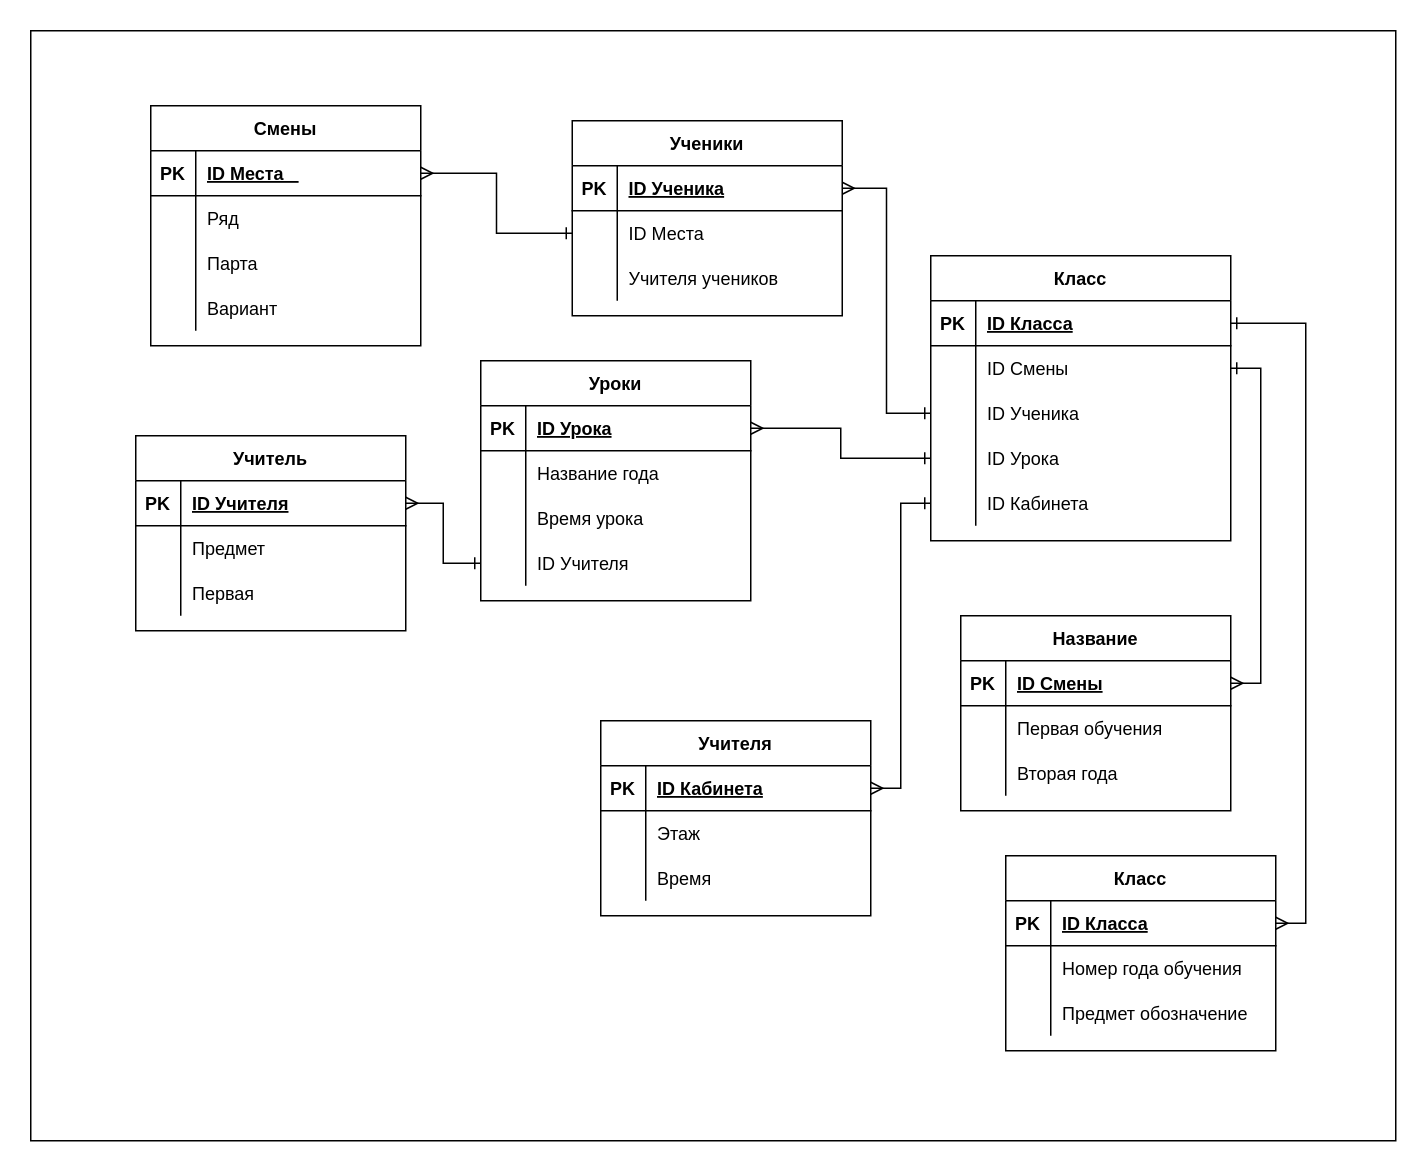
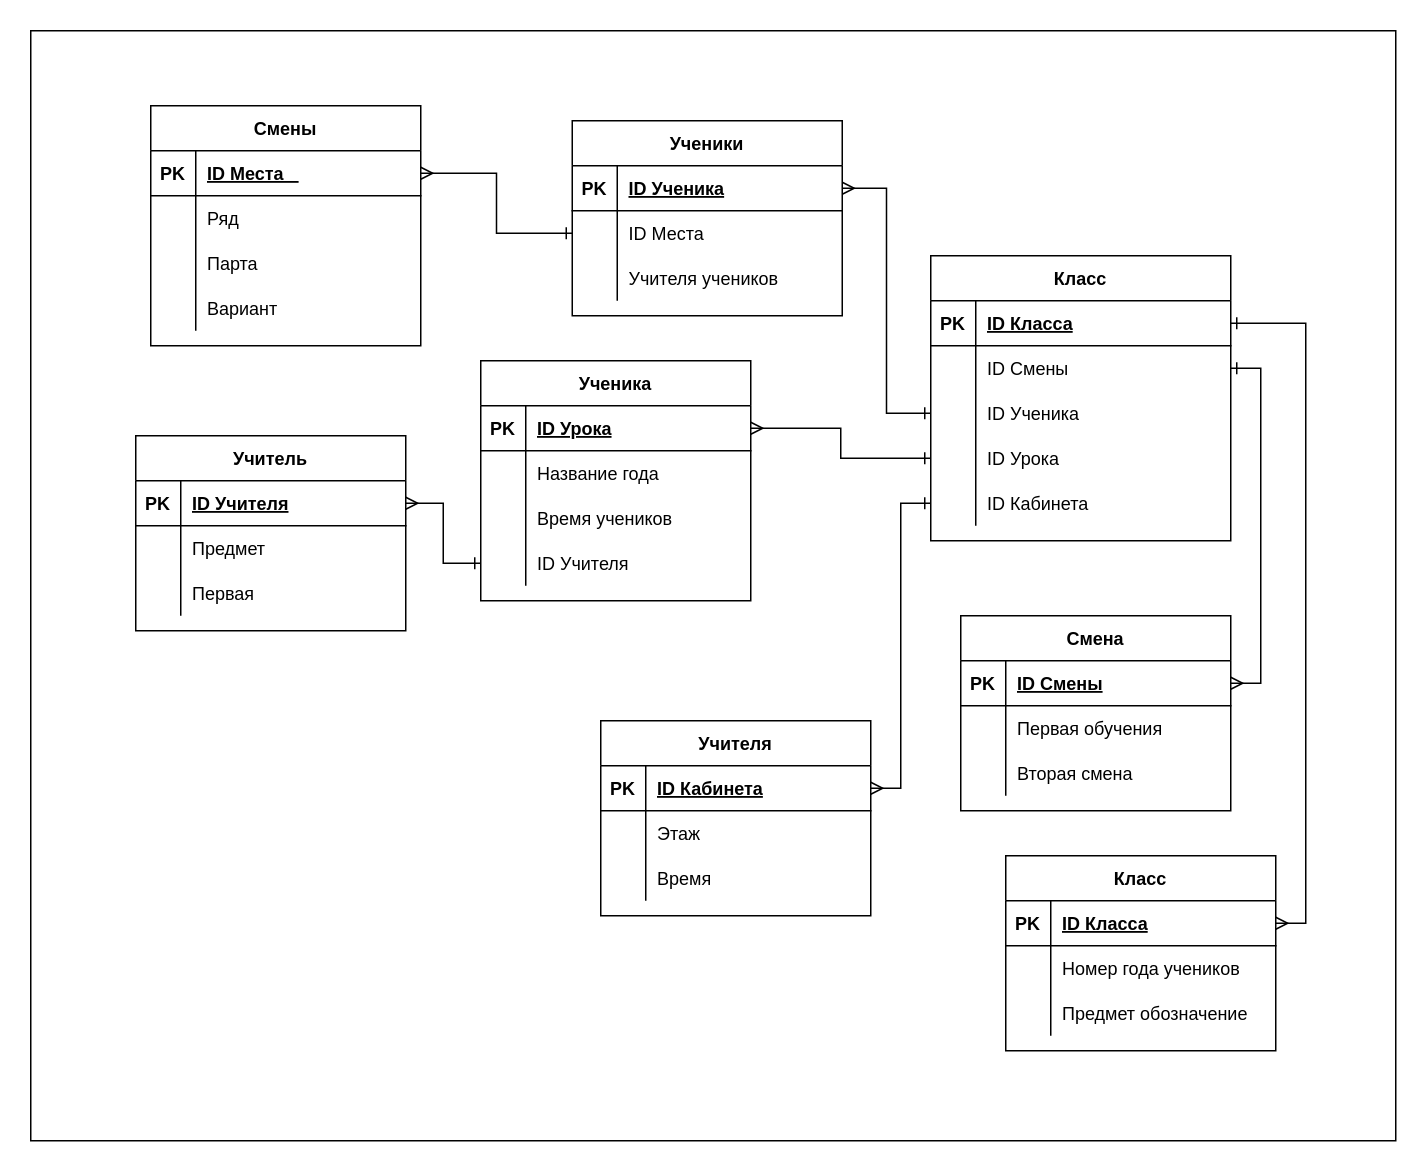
(615, 384) -> (615, 384)
(590, 519) -> (605, 519)
(1095, 639) -> (1095, 639)
(1070, 774) -> (1075, 774)
(1153, 969) -> (1153, 969)
